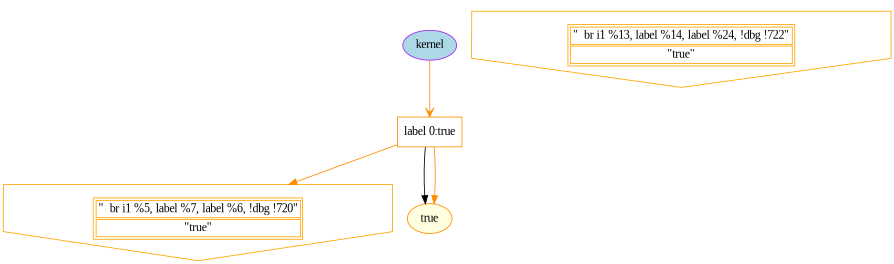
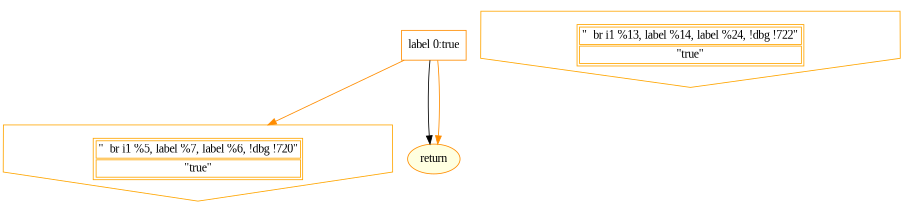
(430, 45) -> none
(430, 219) -> (434, 159)
